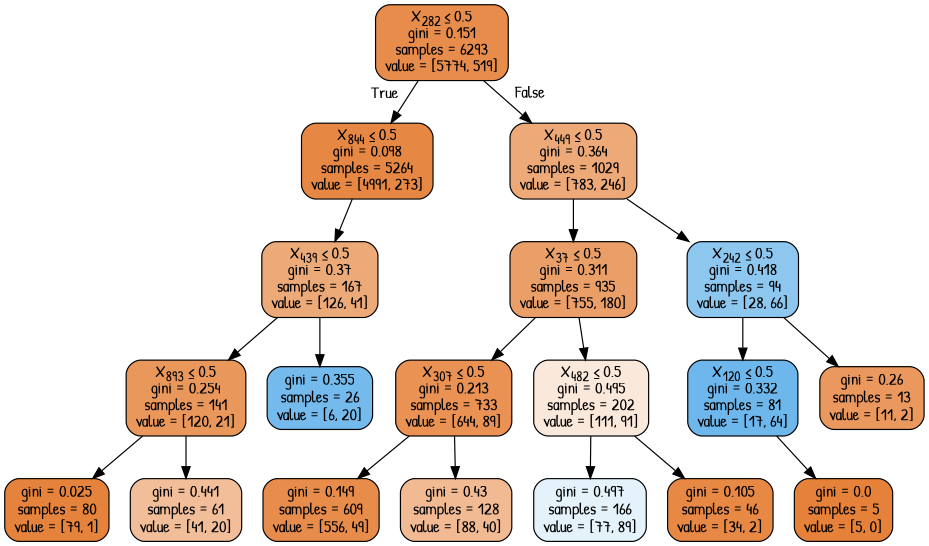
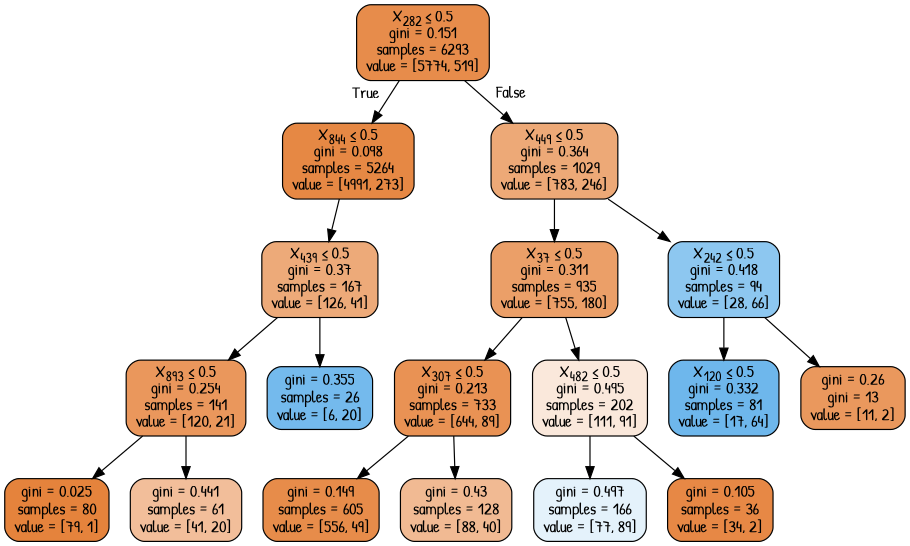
(872, 397) -> (853, 397)
(321, 509) -> (321, 509)
(720, 509) -> (720, 509)
(844, 510) -> none
